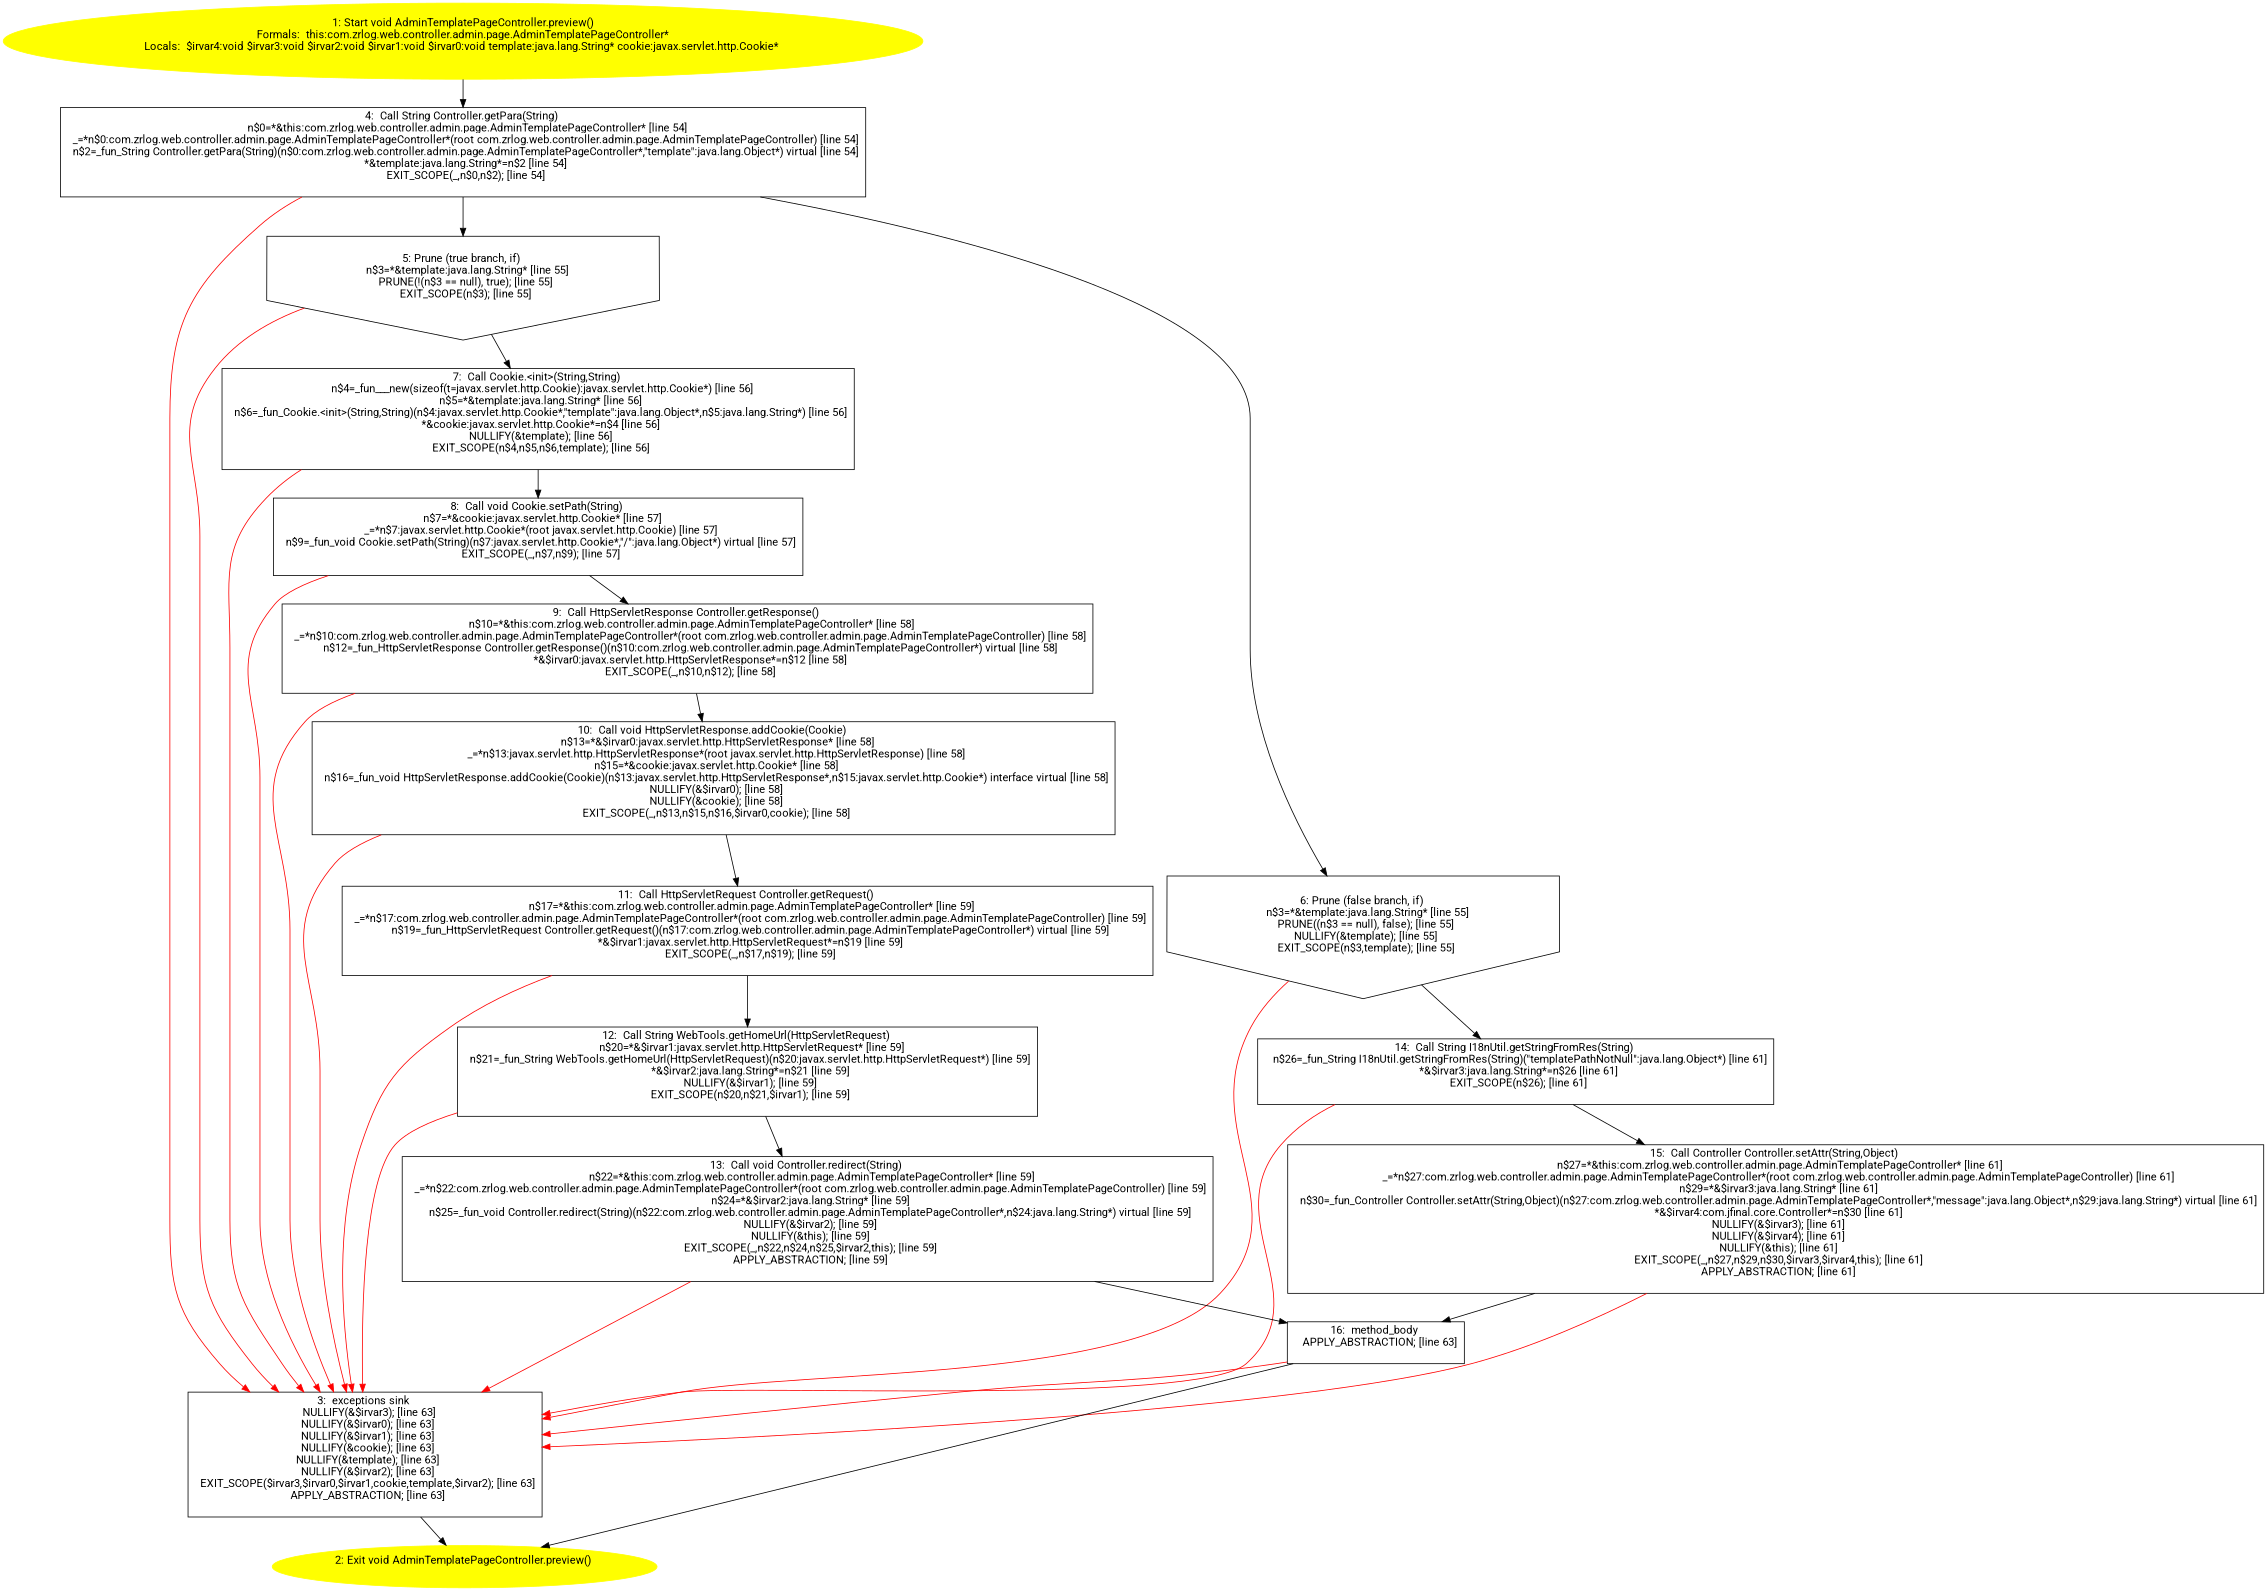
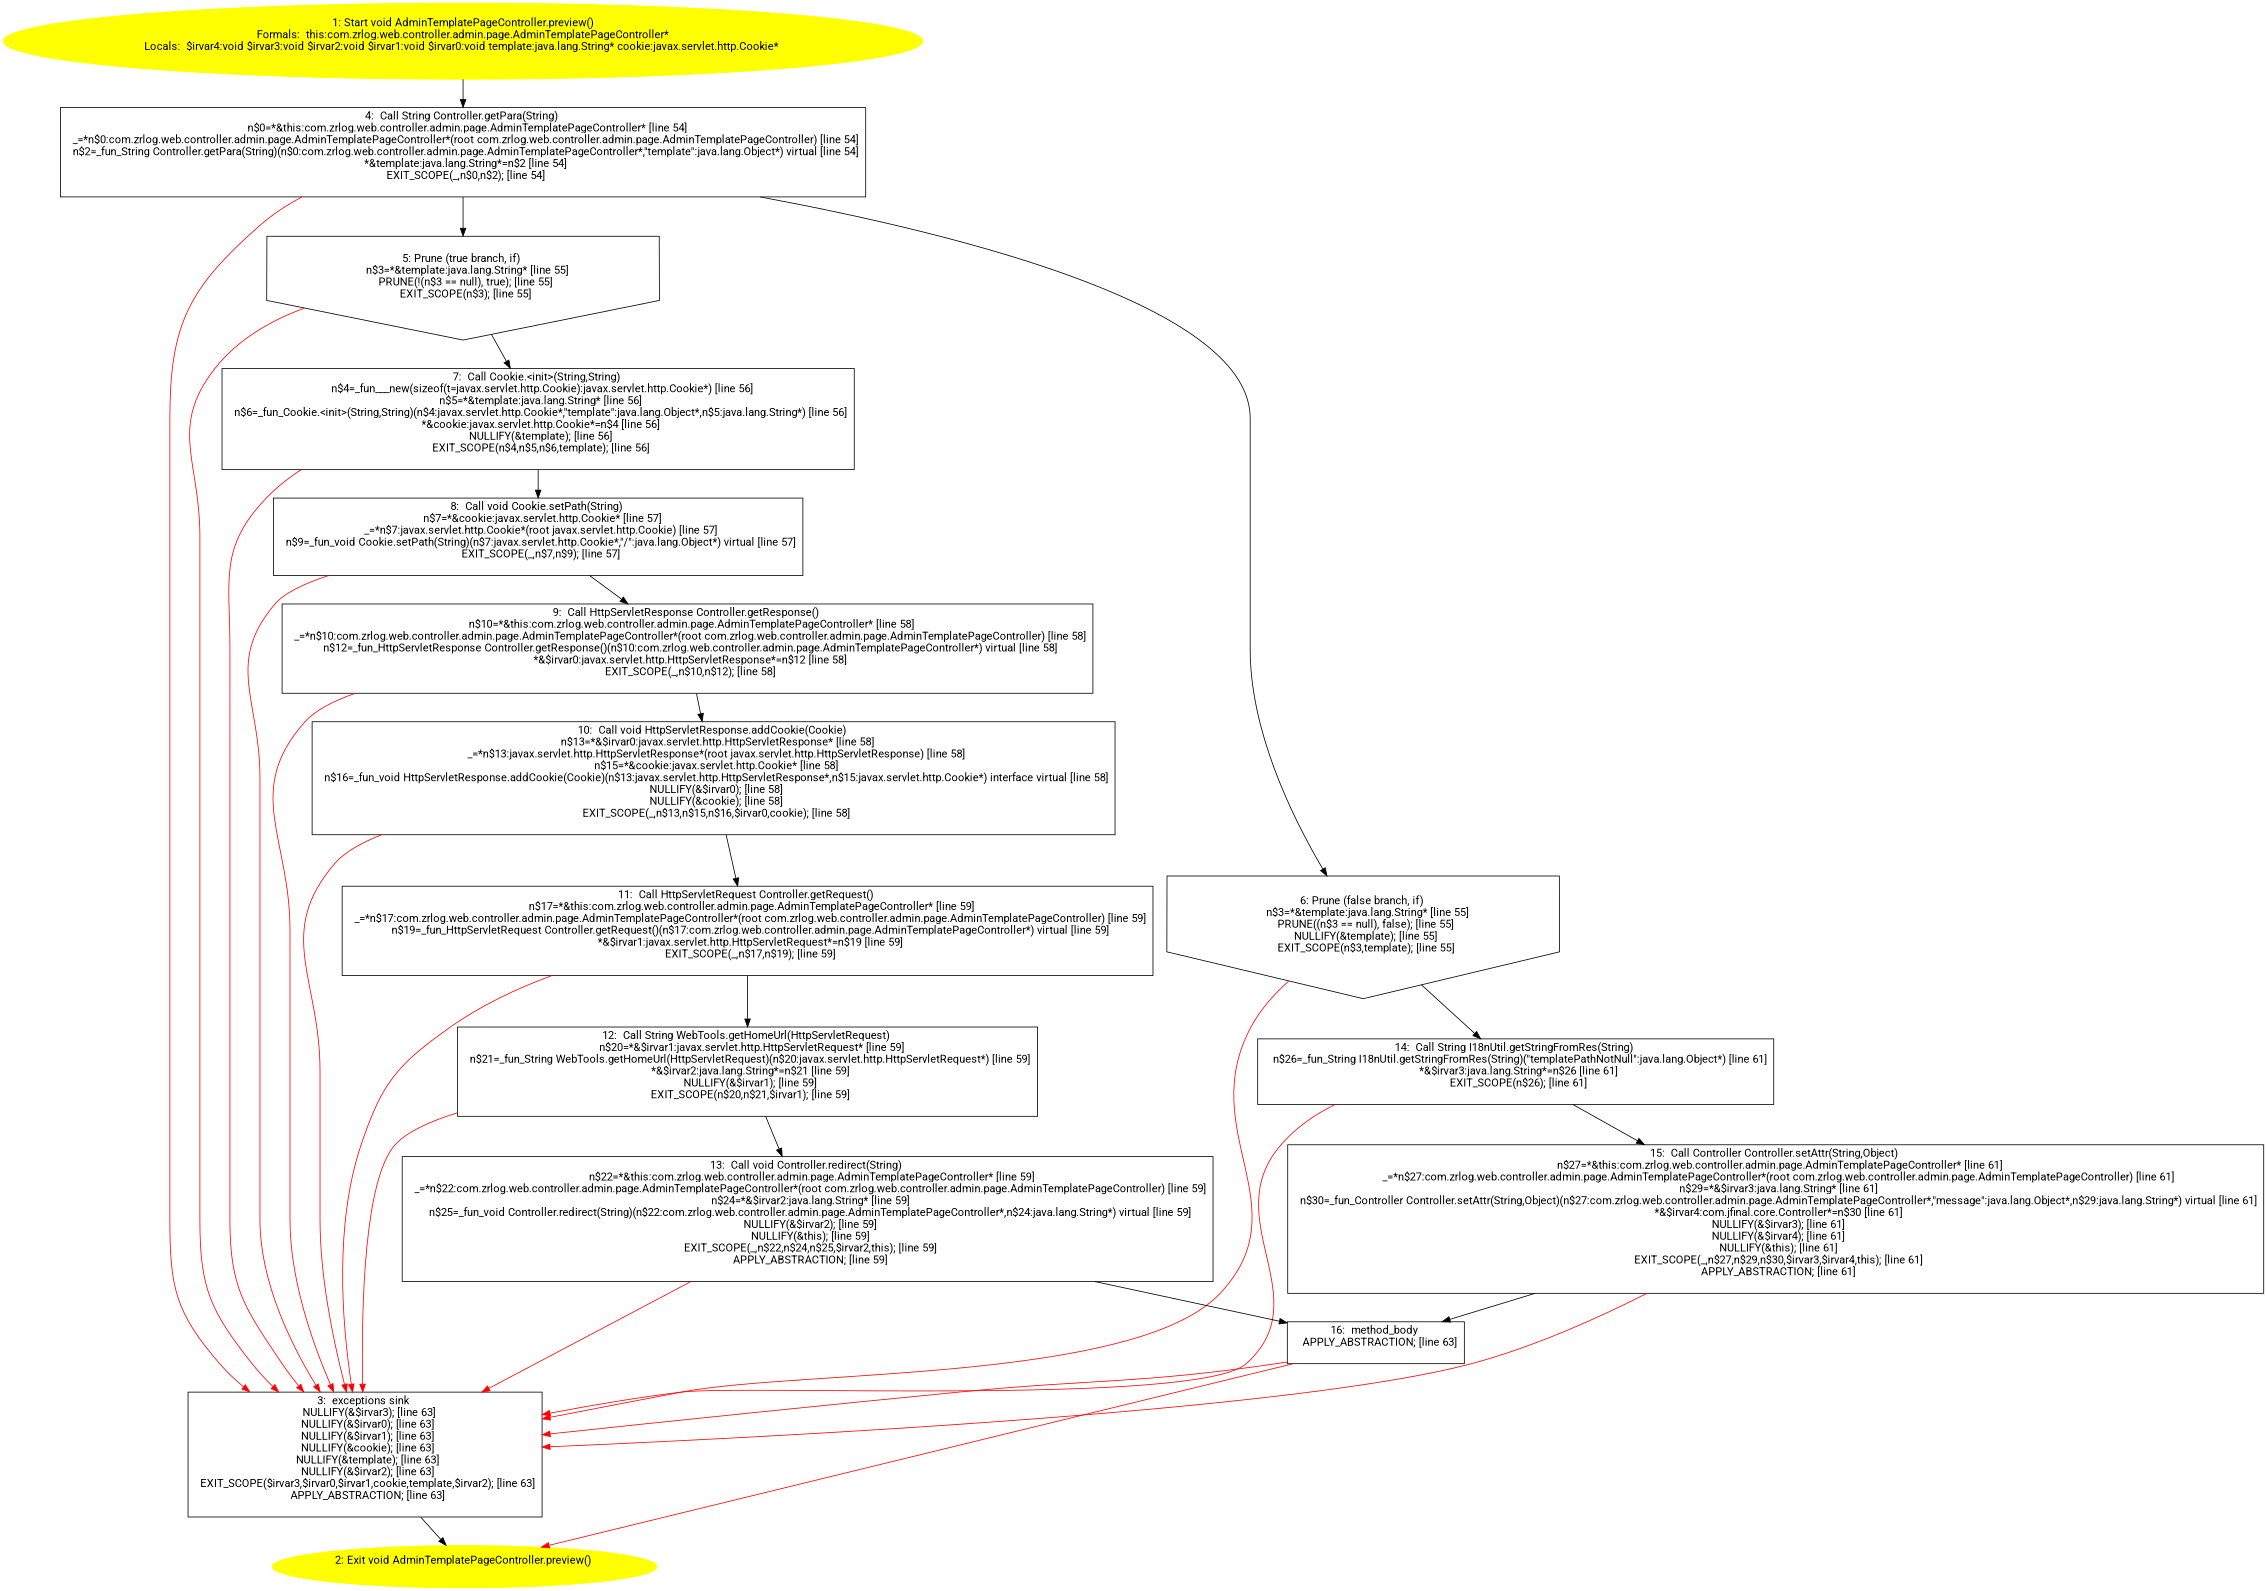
(921, 1454) -> (921, 1454)
